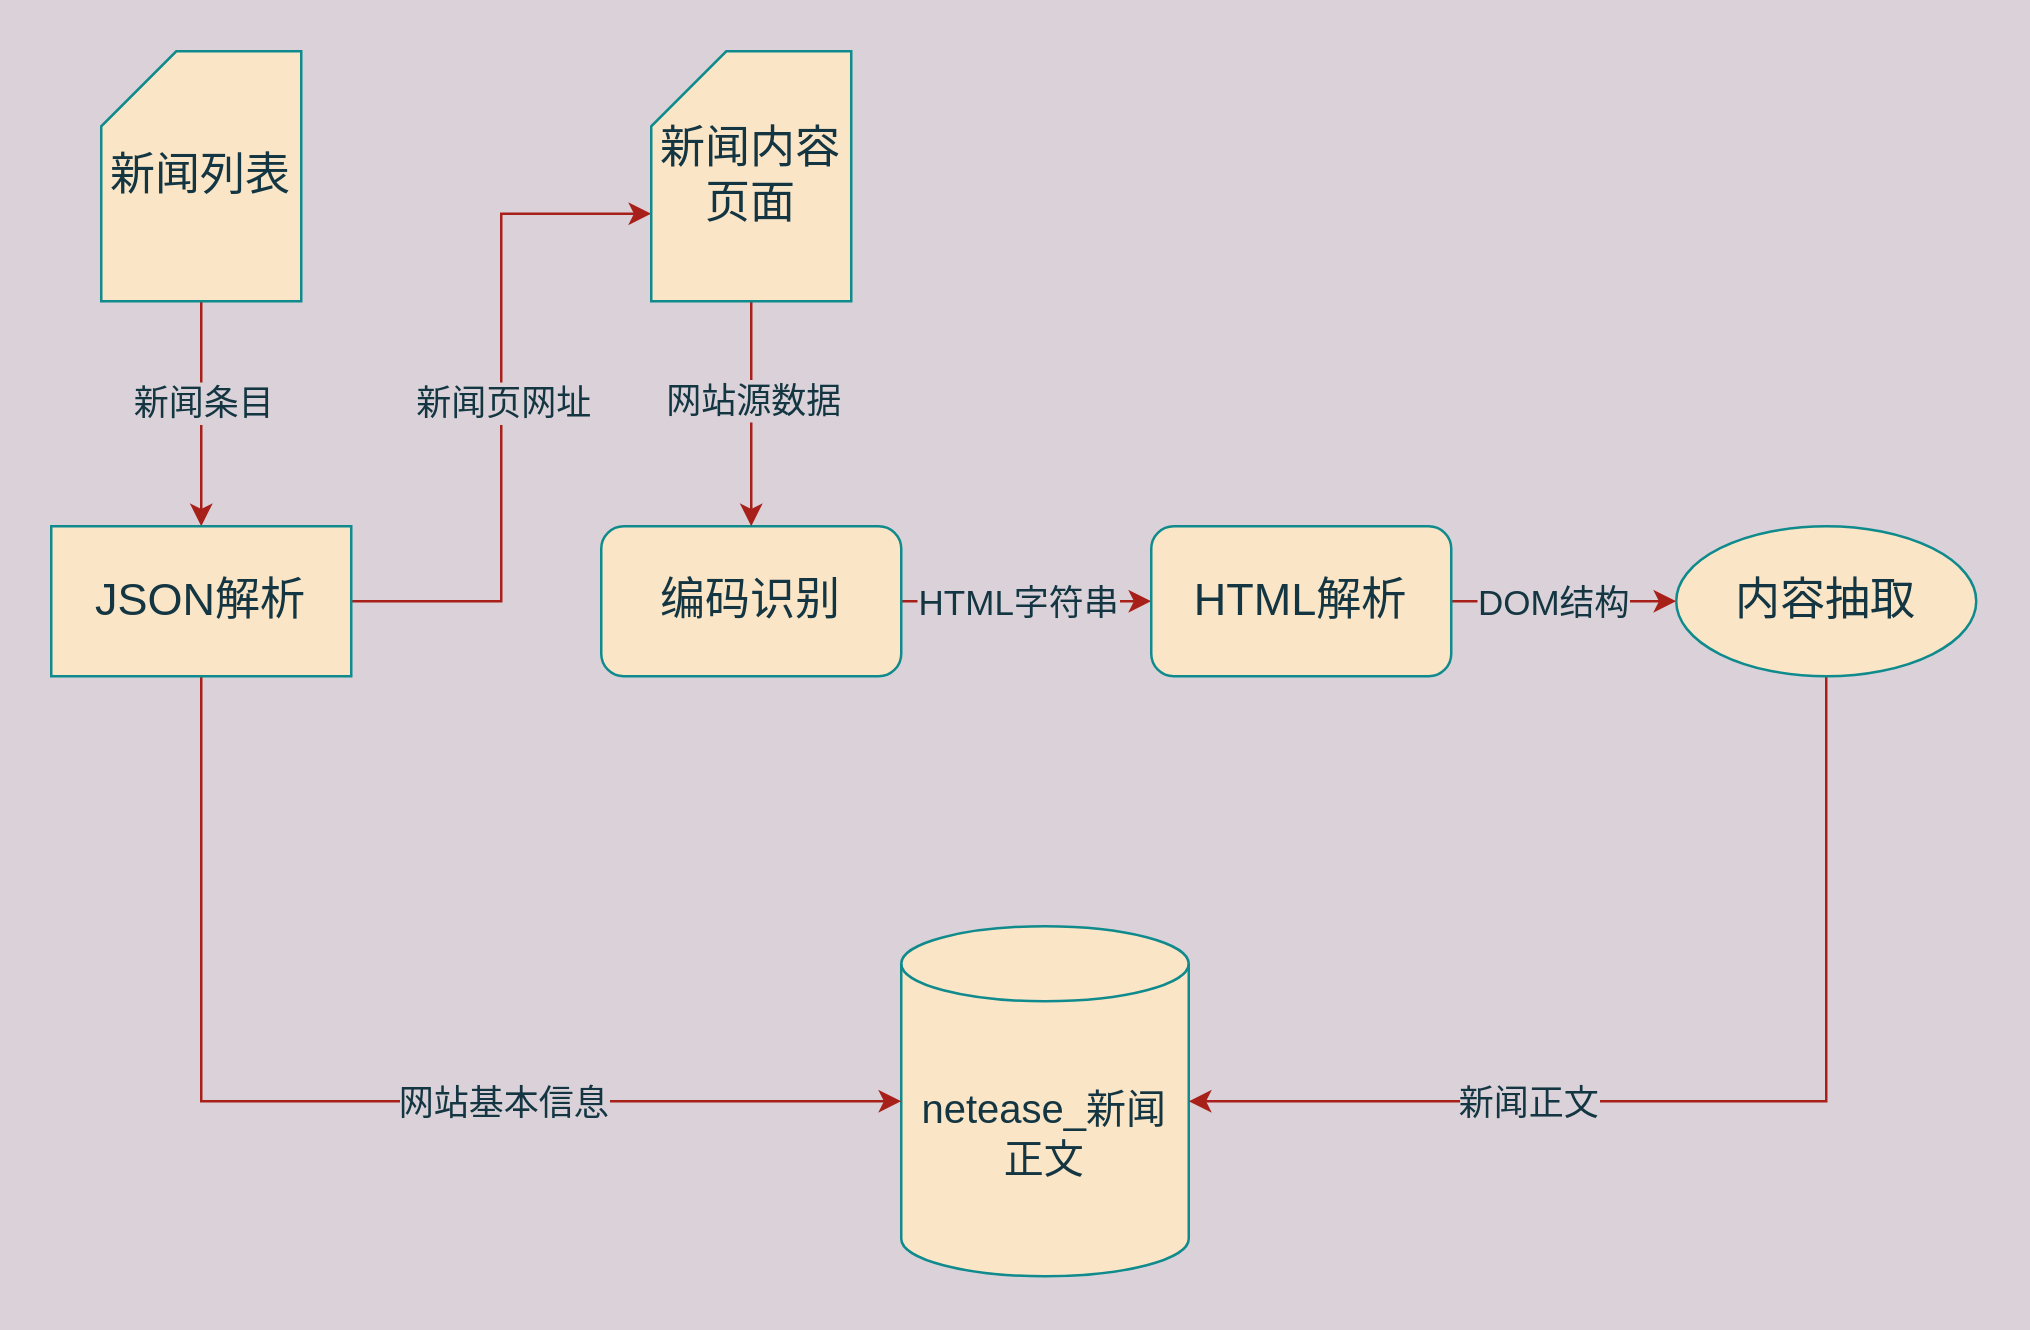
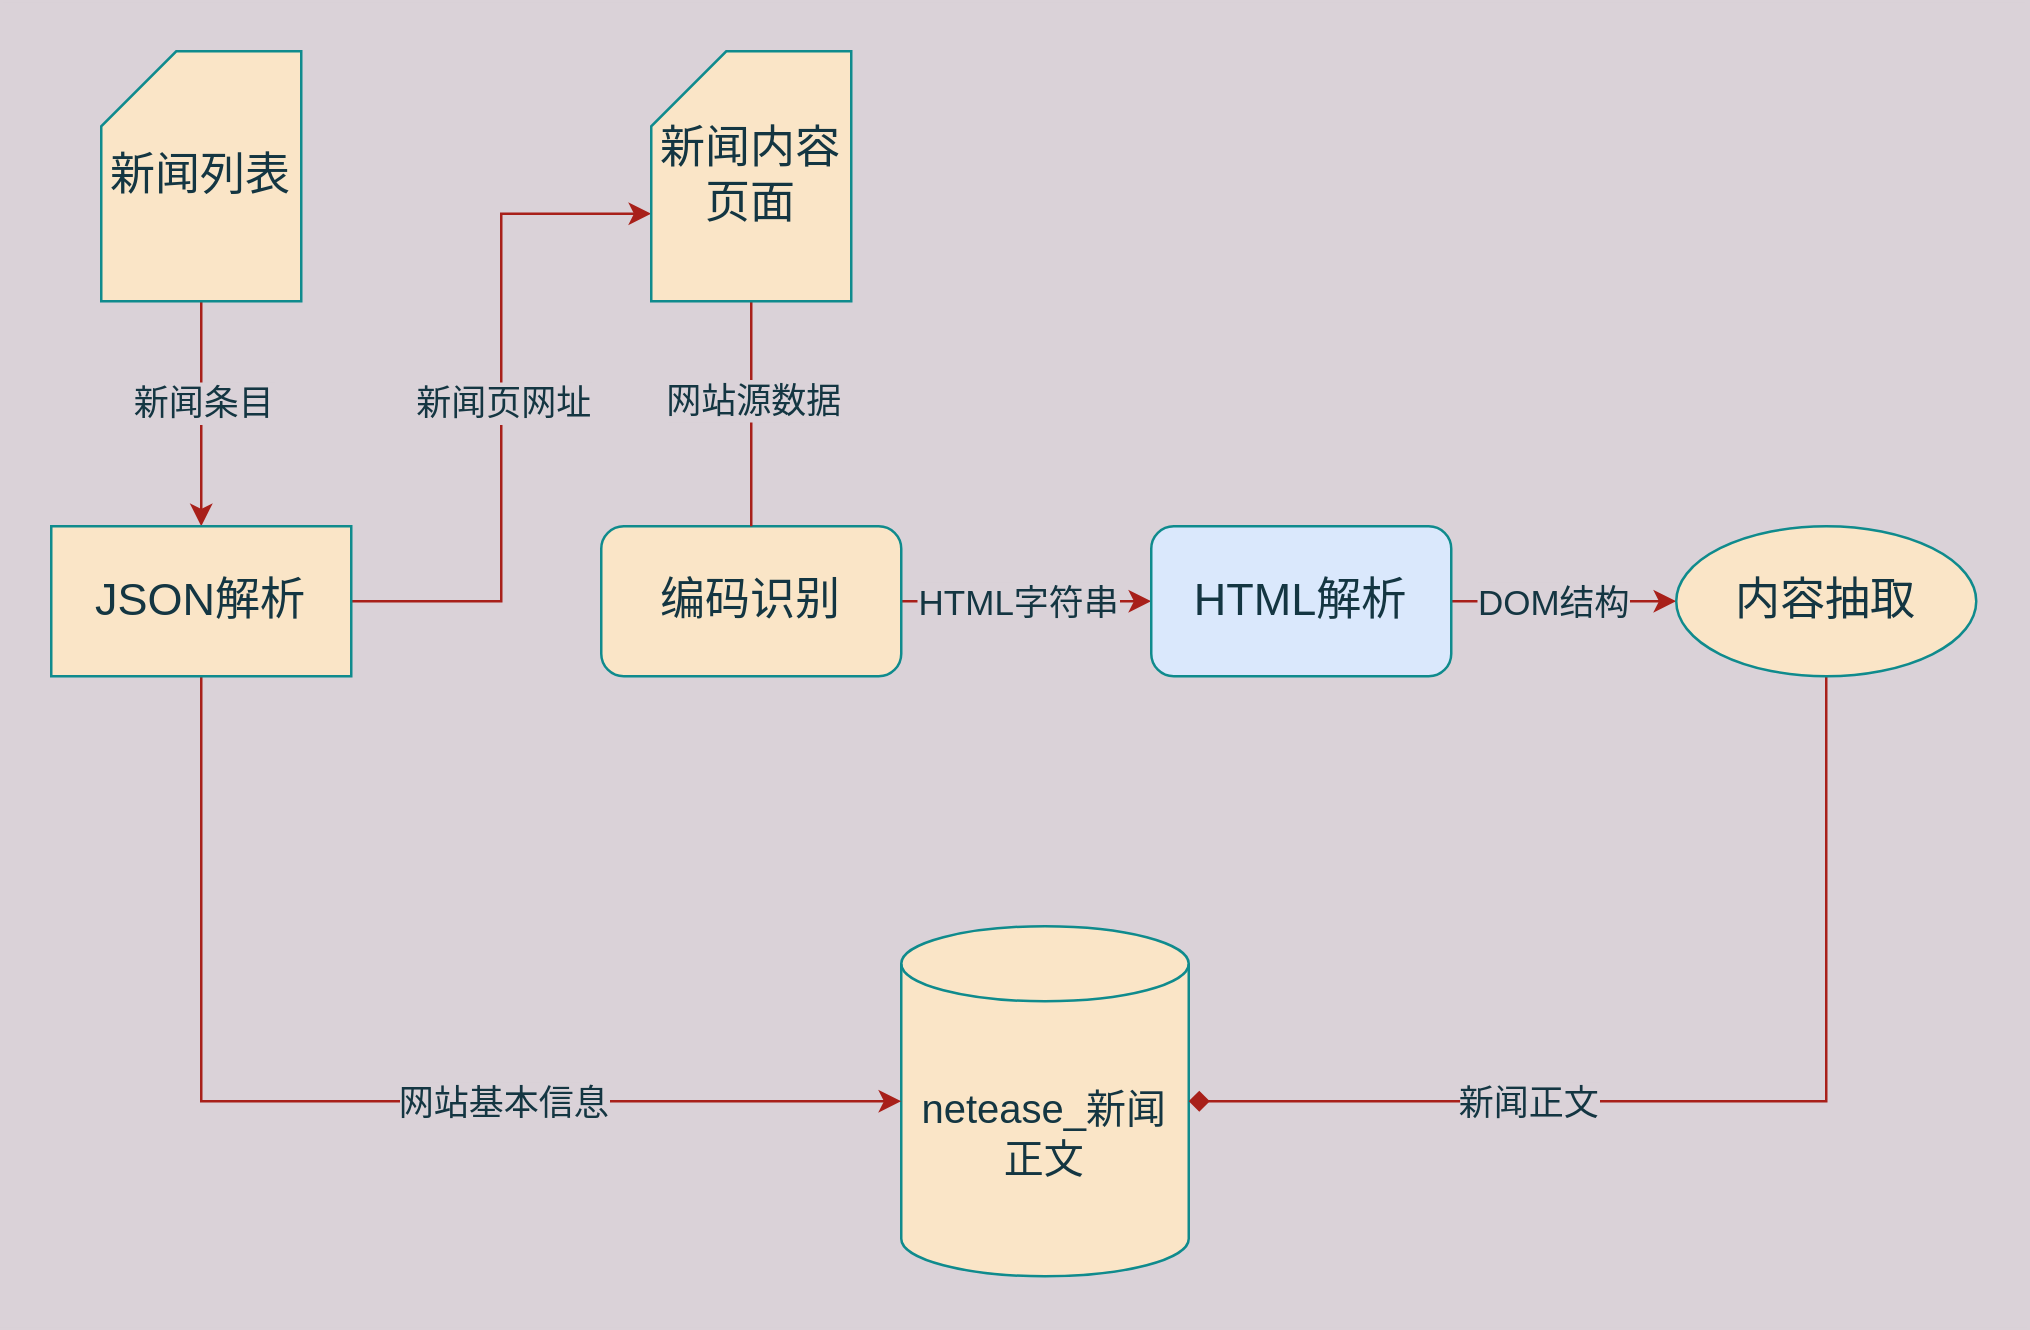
(751, 508) -> (751, 516)
(1301, 601) -> (1301, 601)
(1207, 1101) -> (1209, 1101)
